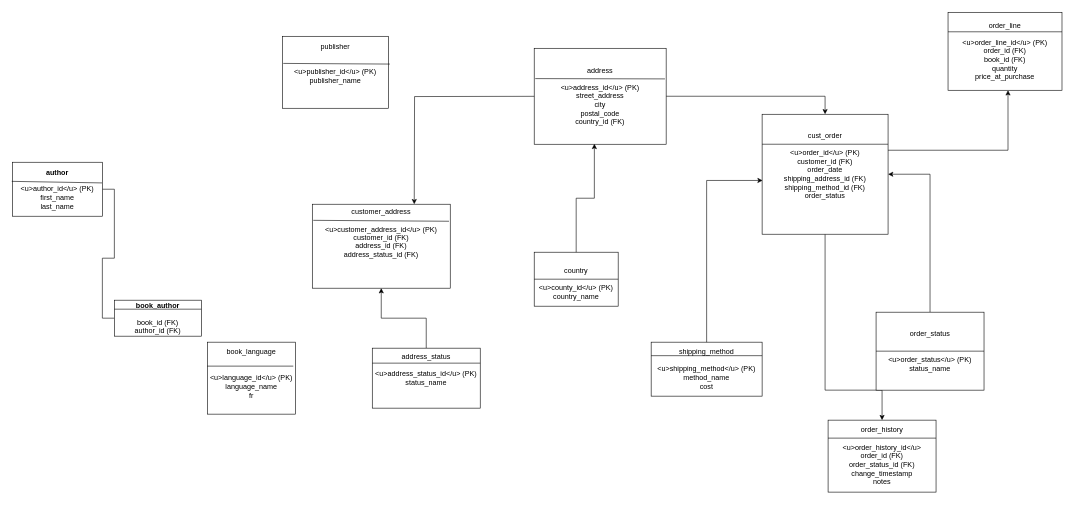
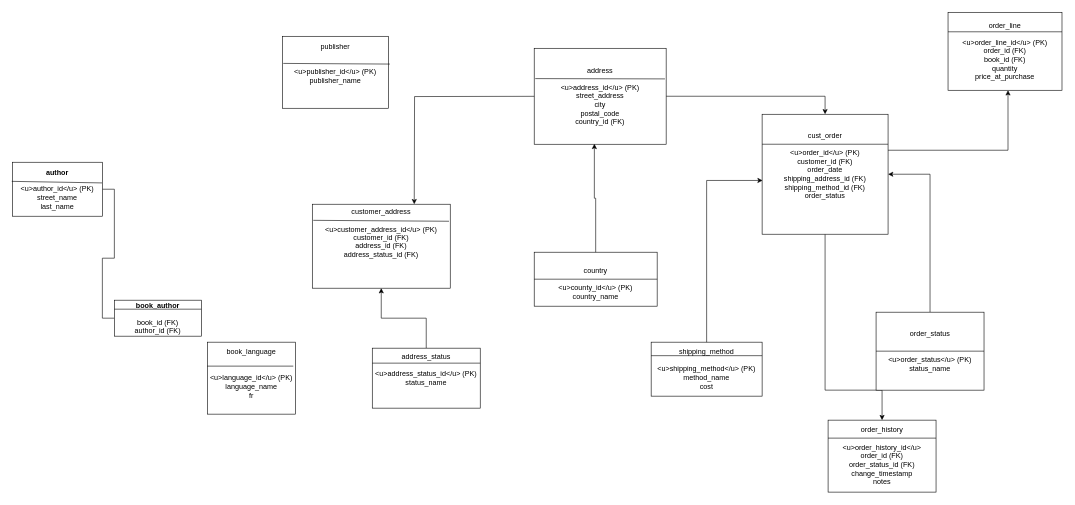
(57, 189) -> (57, 189)
(576, 279) -> (596, 279)
